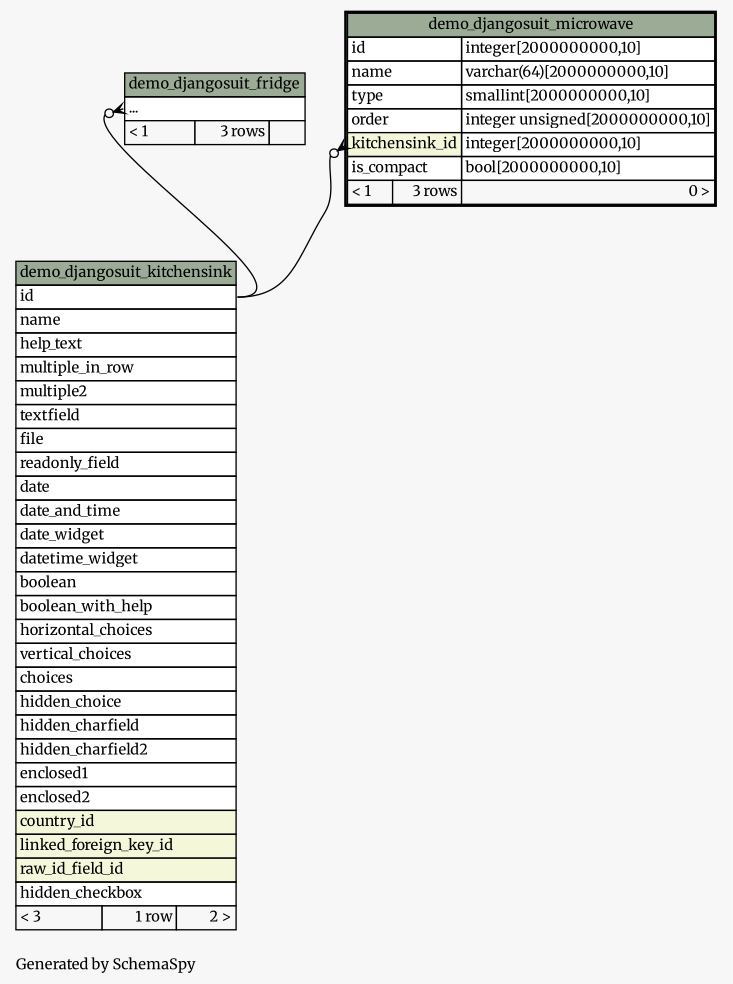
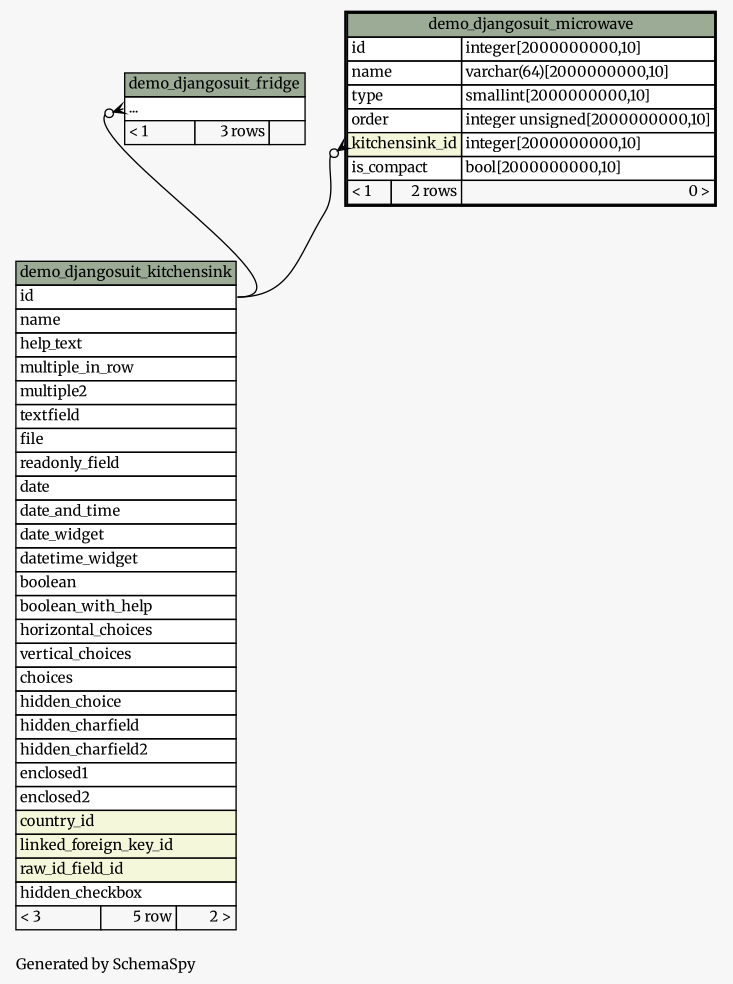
(435, 192) -> (434, 192)
(154, 917) -> (153, 917)
